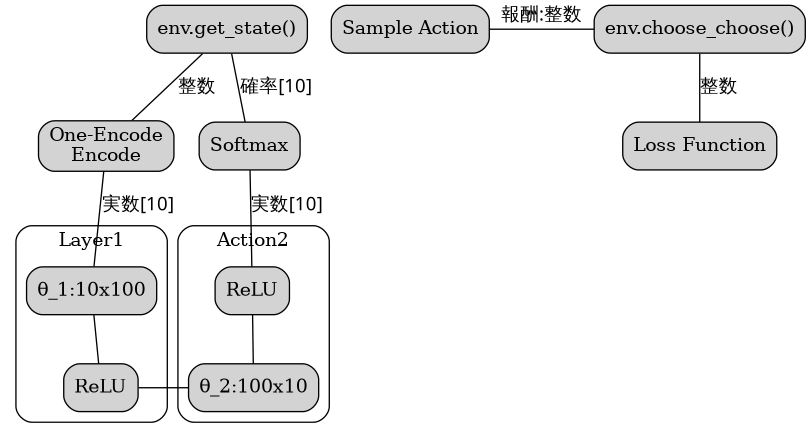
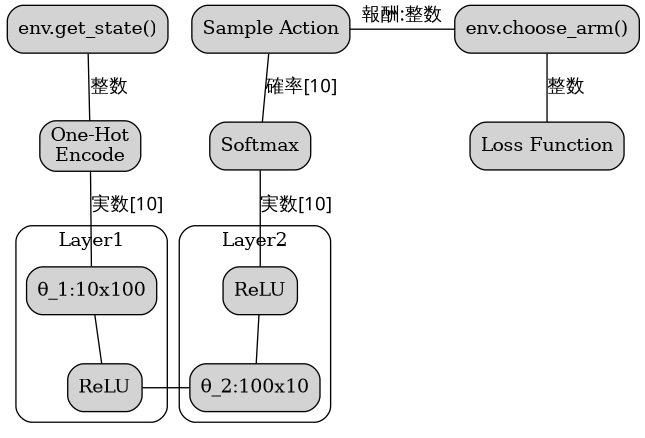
(700, 29) -> (547, 29)
(238, 88) -> (266, 88)
(106, 146) -> (90, 146)
(254, 241) -> (255, 241)
